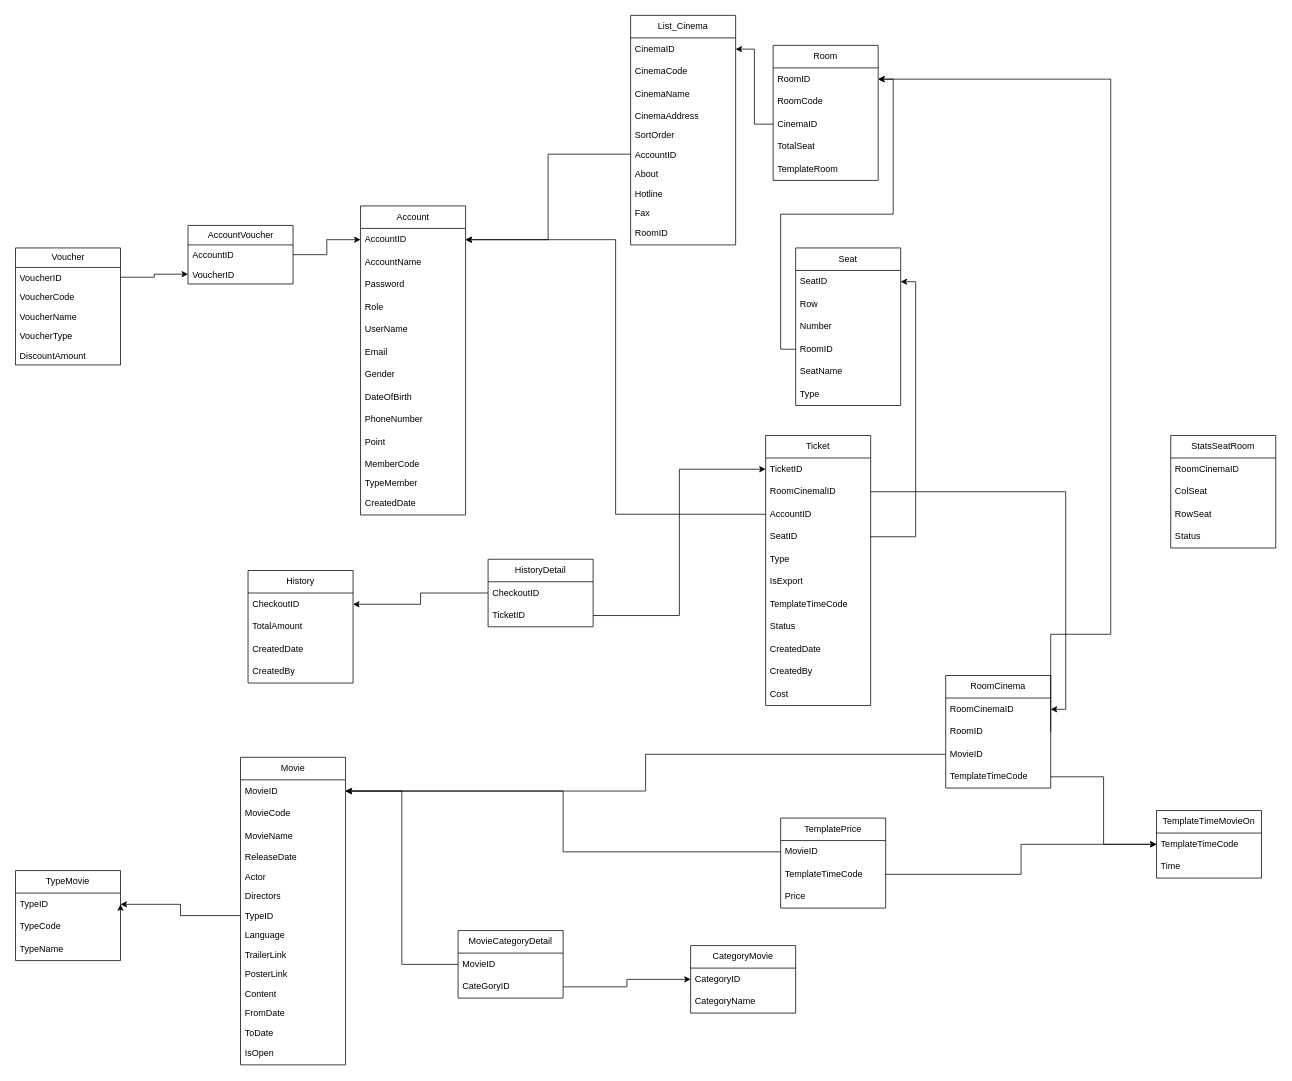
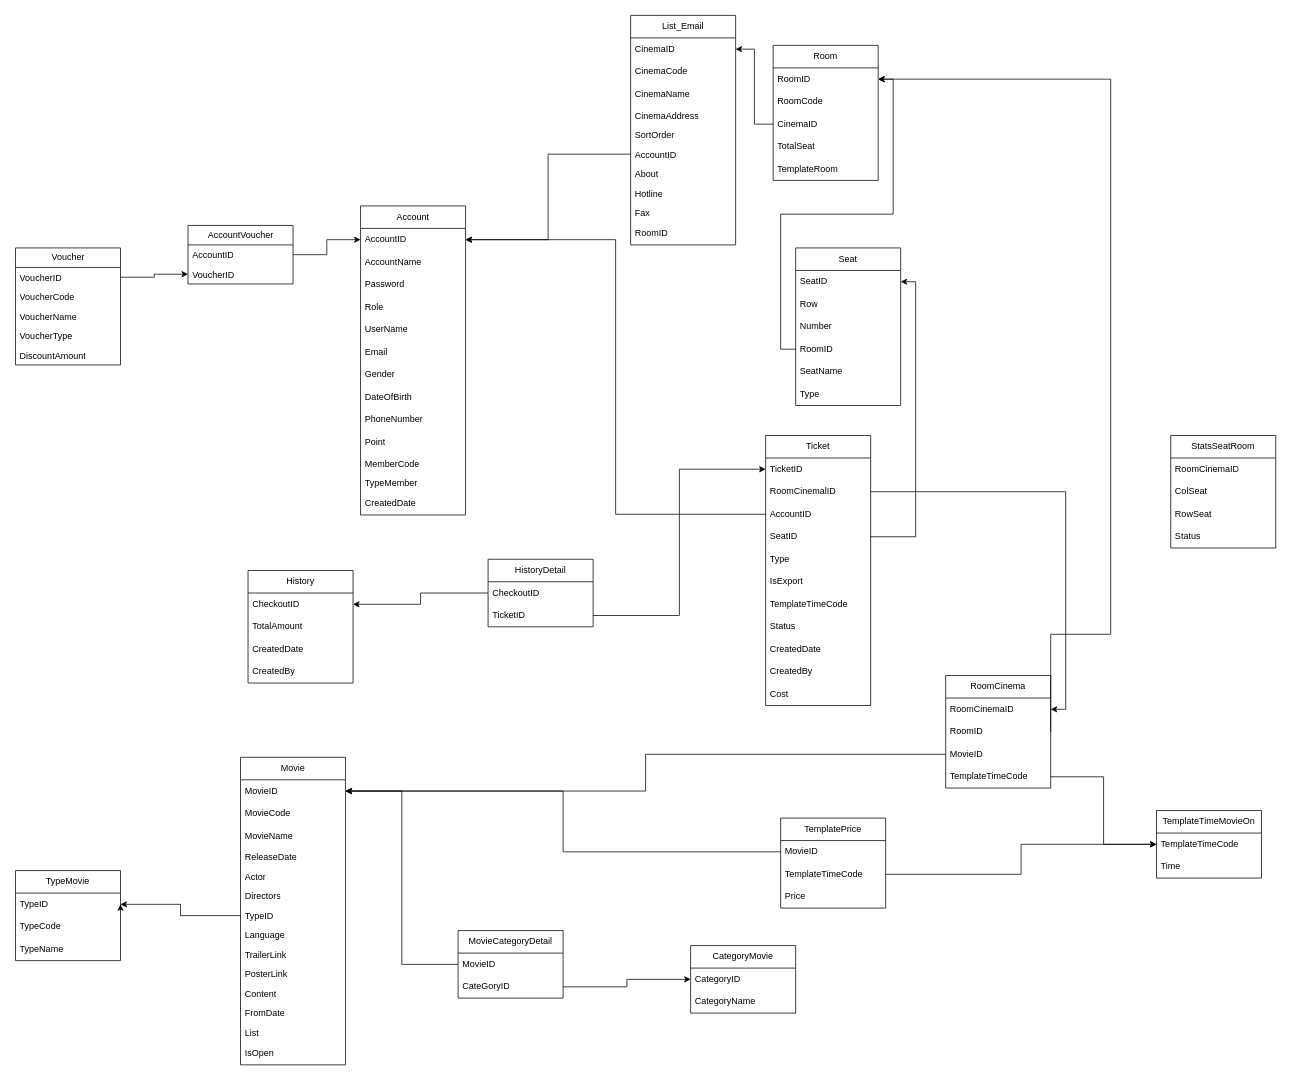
(683, 27) -> (683, 27)
(260, 1033) -> (254, 1033)
